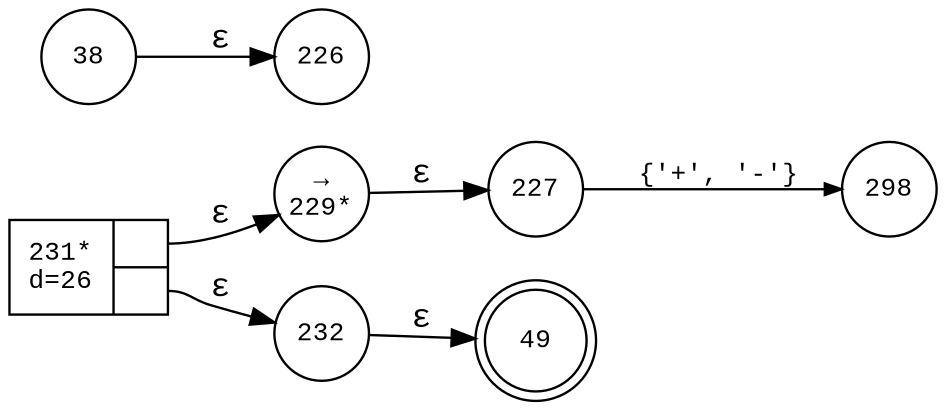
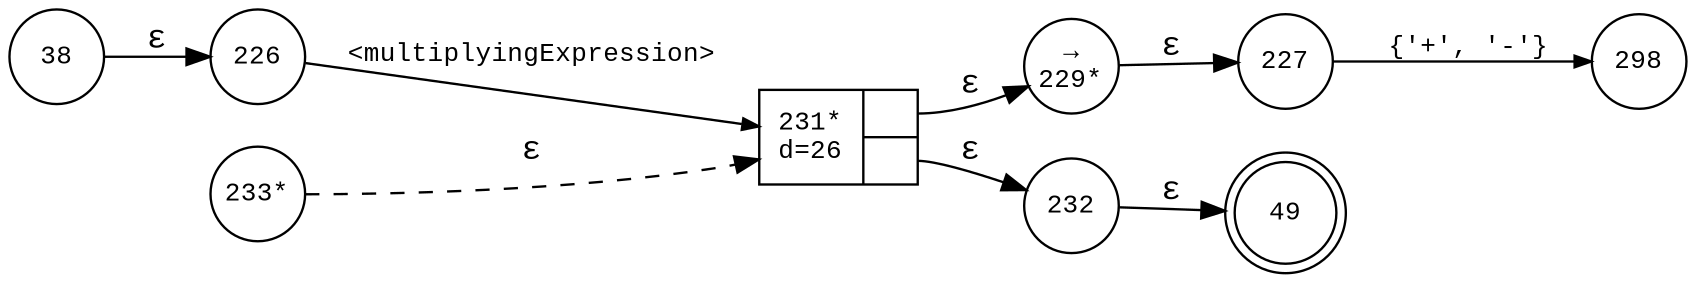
none -> (524, 94)
none -> (258, 194)
